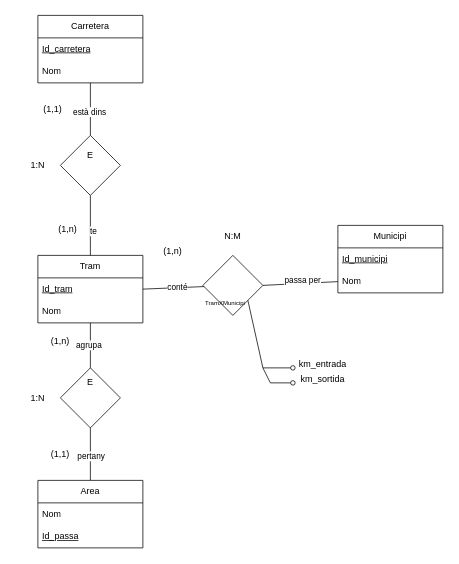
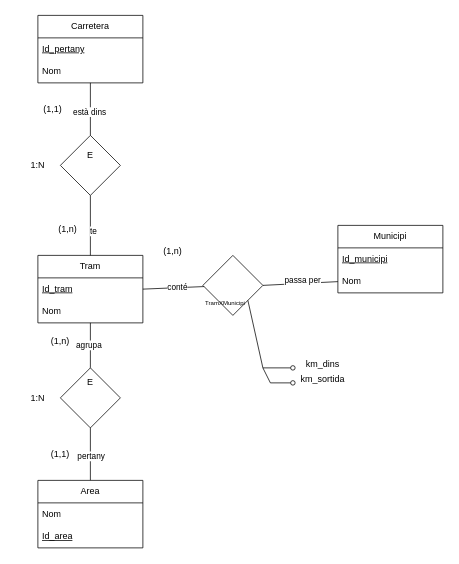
(73, 49) -> (68, 49)
(233, 237) -> none
(323, 364) -> (323, 364)
(63, 537) -> (60, 537)
